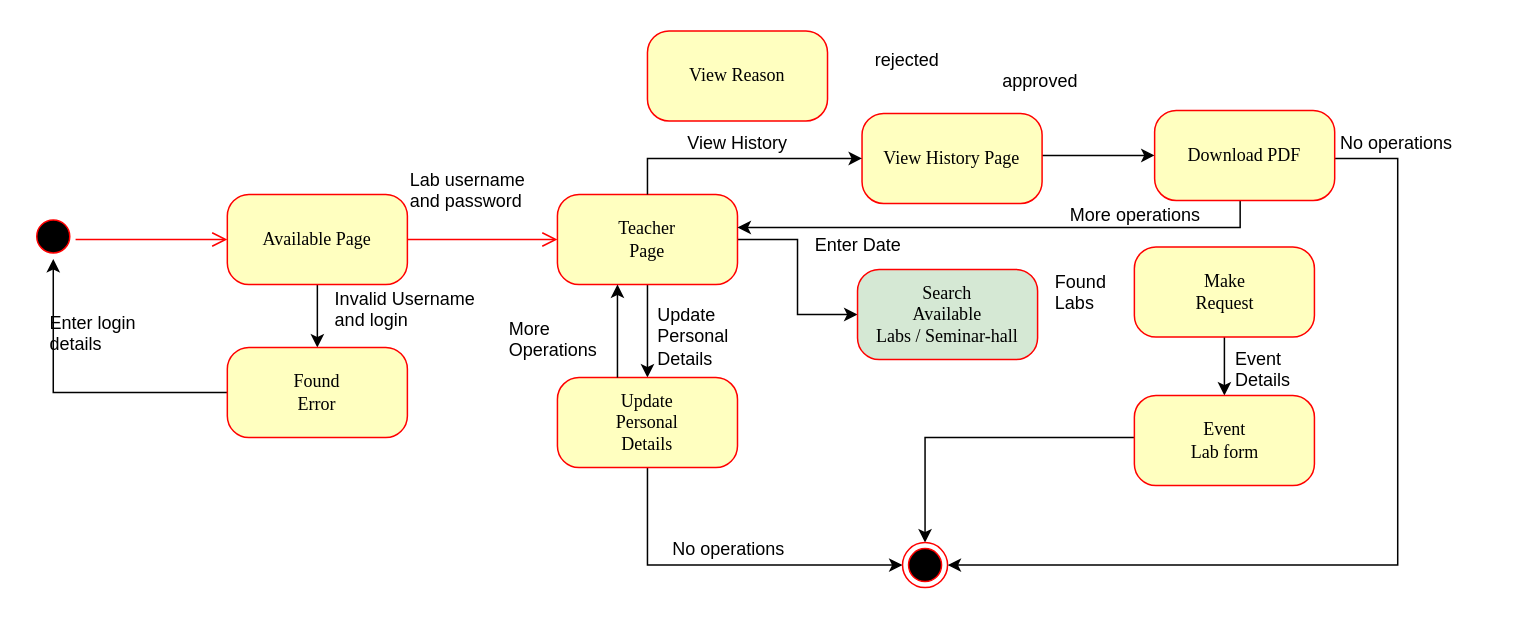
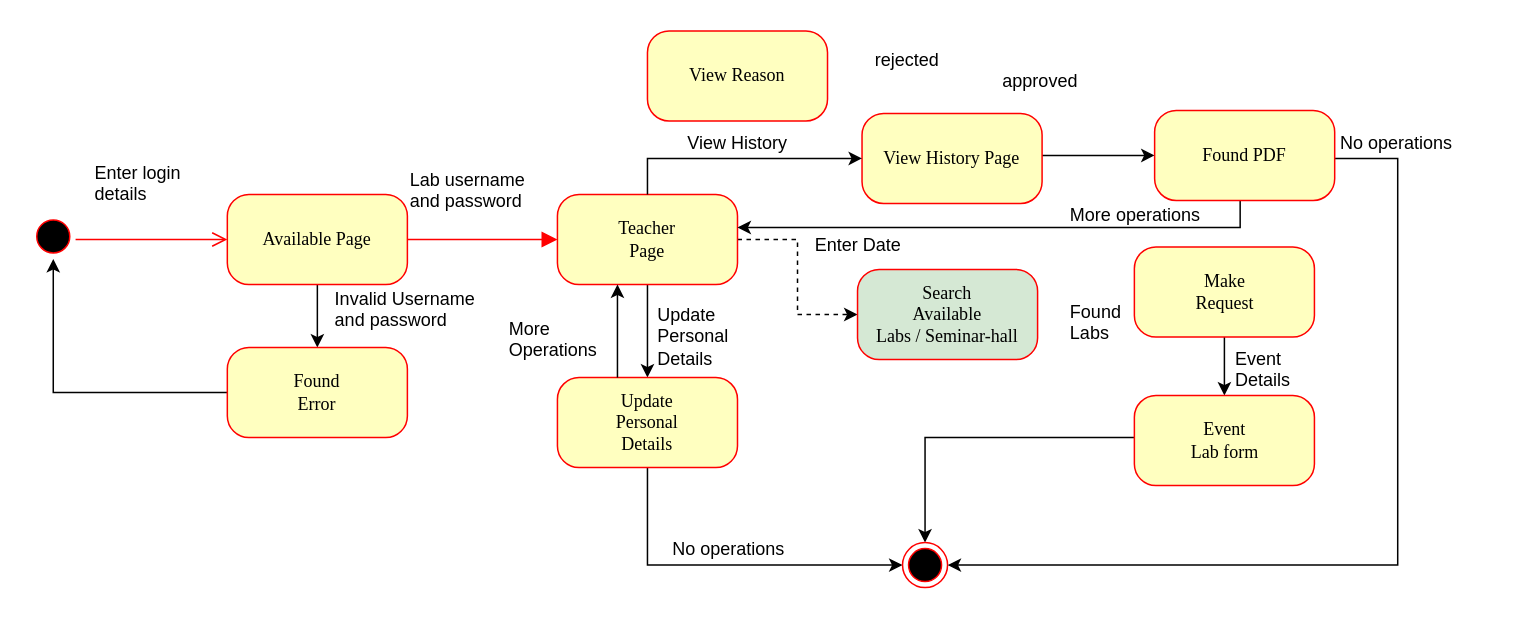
(1244, 155) -> (1244, 155)
(546, 239) -> (540, 239)
(797, 270) -> (797, 270)
(1075, 305) -> (1090, 335)
(409, 310) -> (409, 310)
(115, 331) -> (160, 181)
